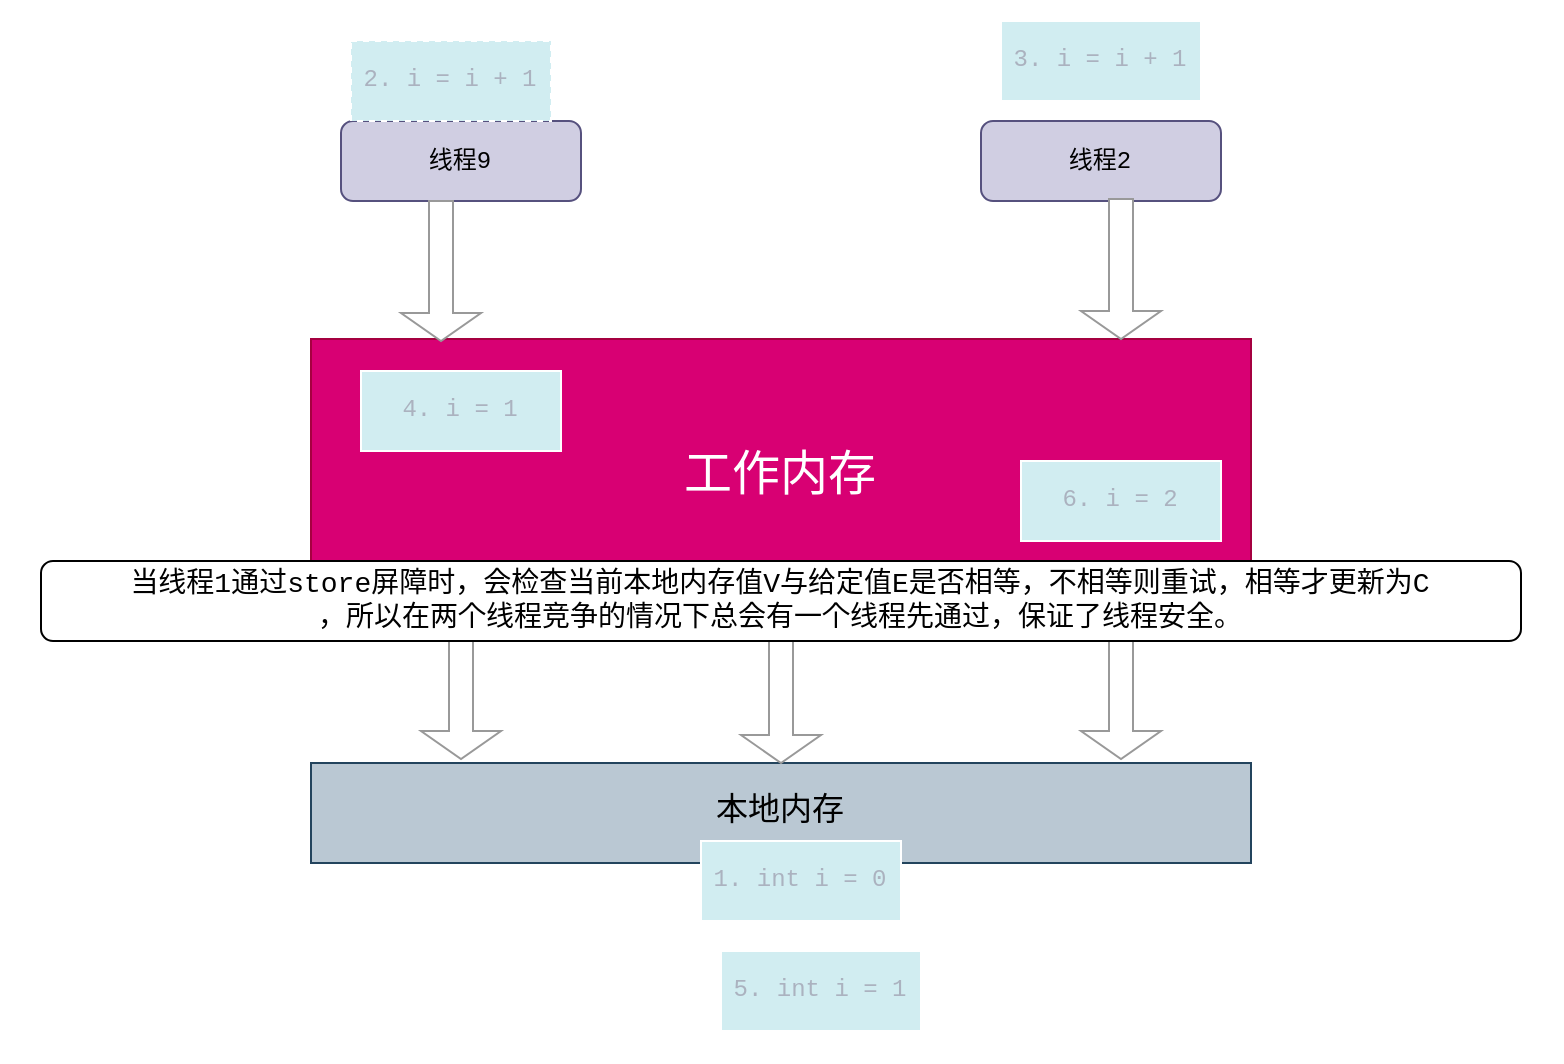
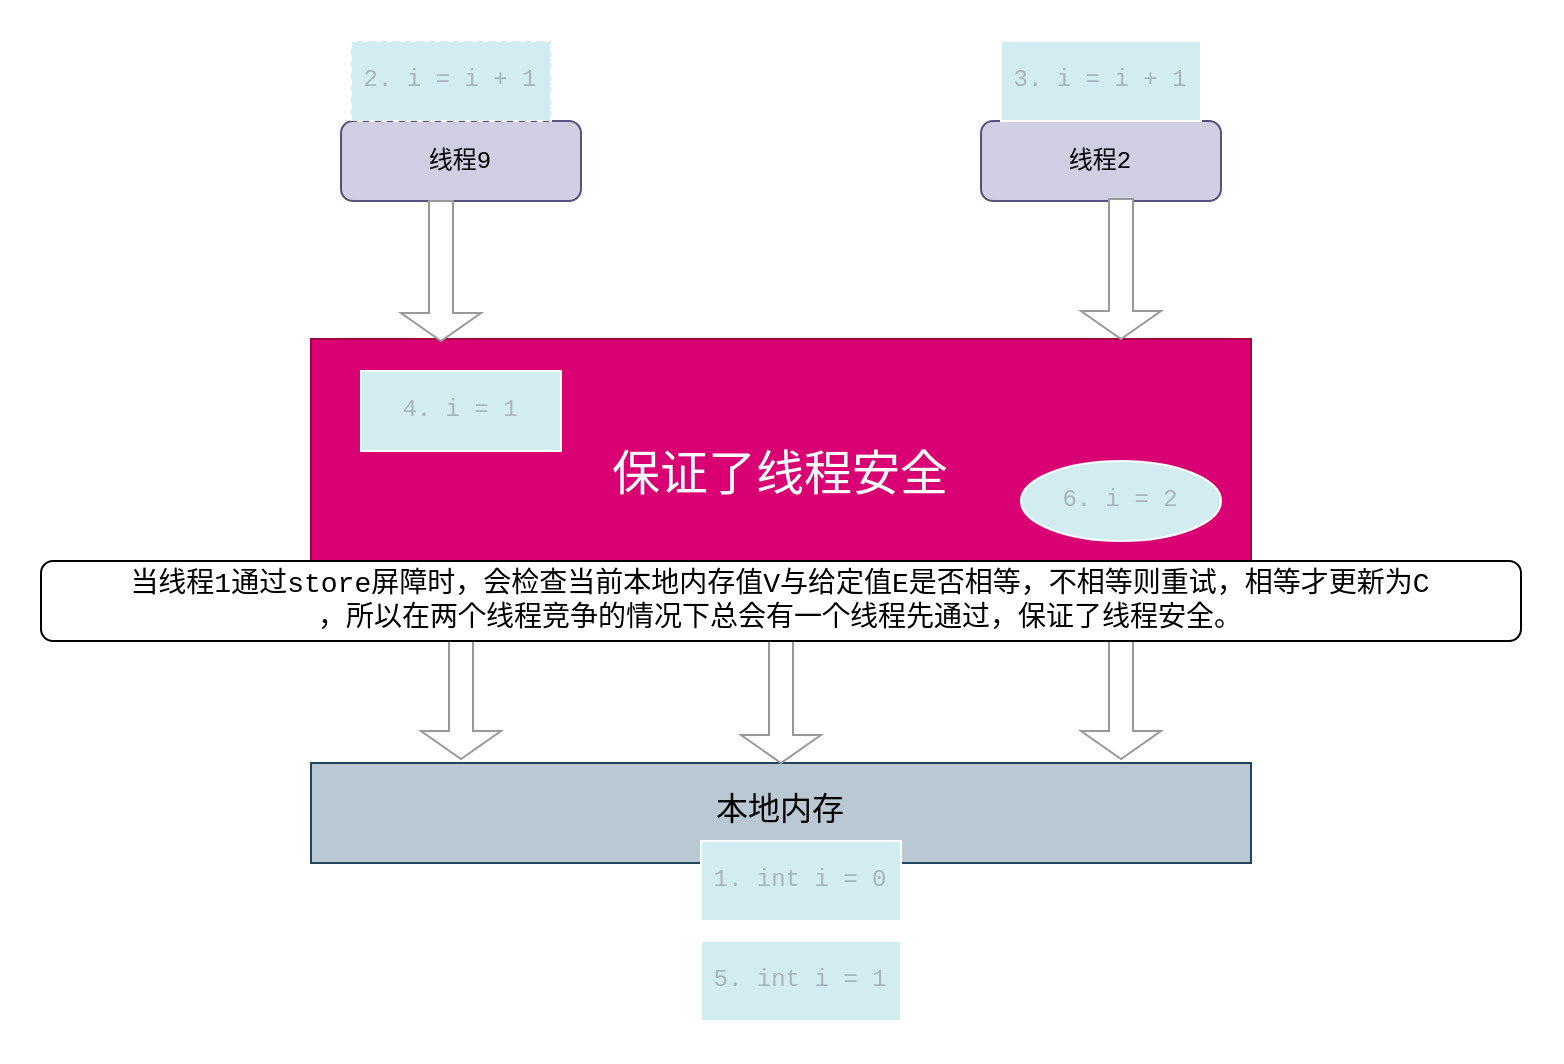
(1101, 61) -> (1101, 81)
(781, 479) -> (781, 479)
(1121, 501) -> (1121, 501)
(821, 991) -> (801, 981)
